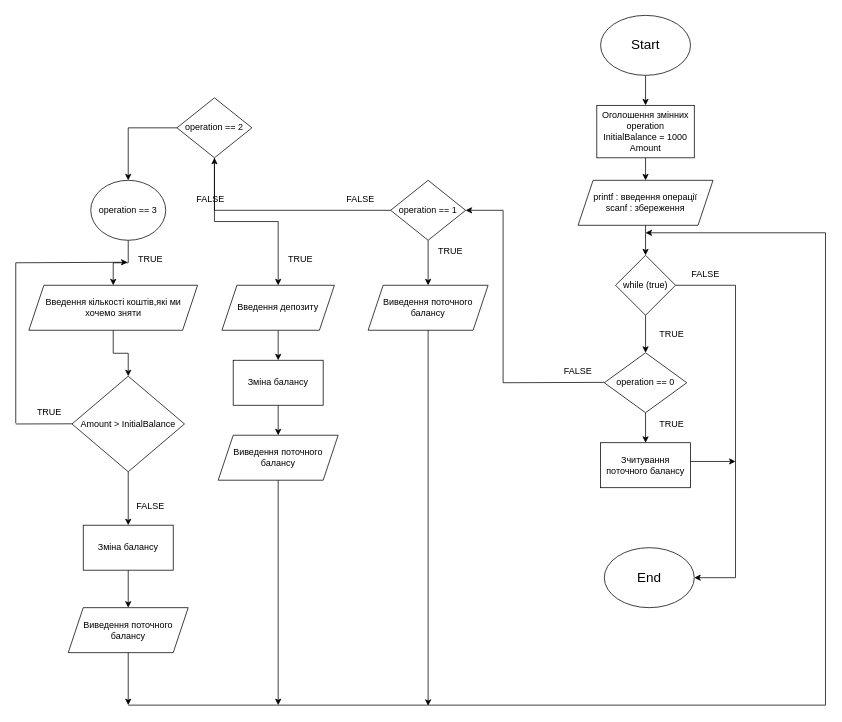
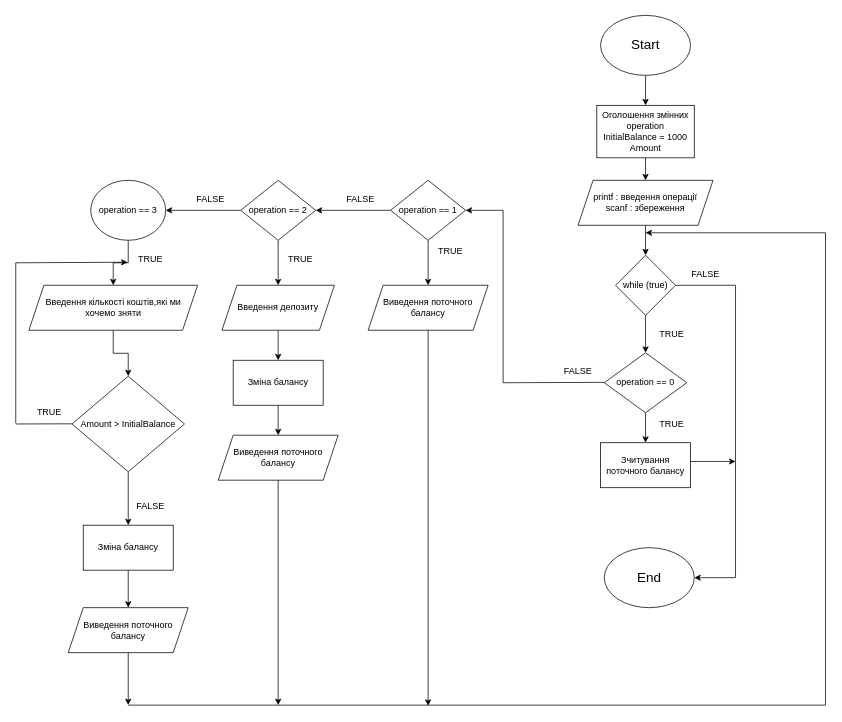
(214, 128) -> (278, 210)
